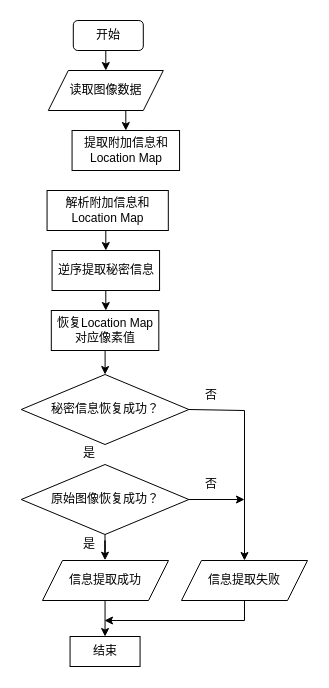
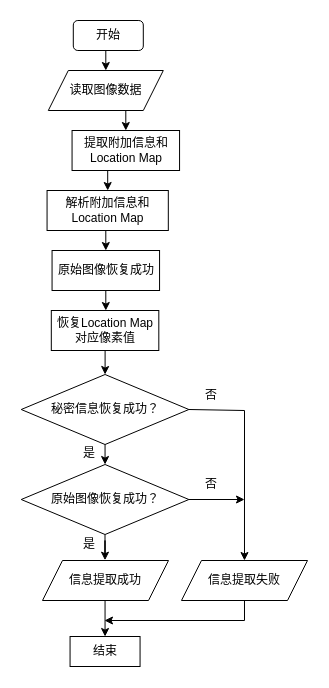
none -> (108, 177)
(107, 271) -> (107, 271)
none -> (105, 451)
